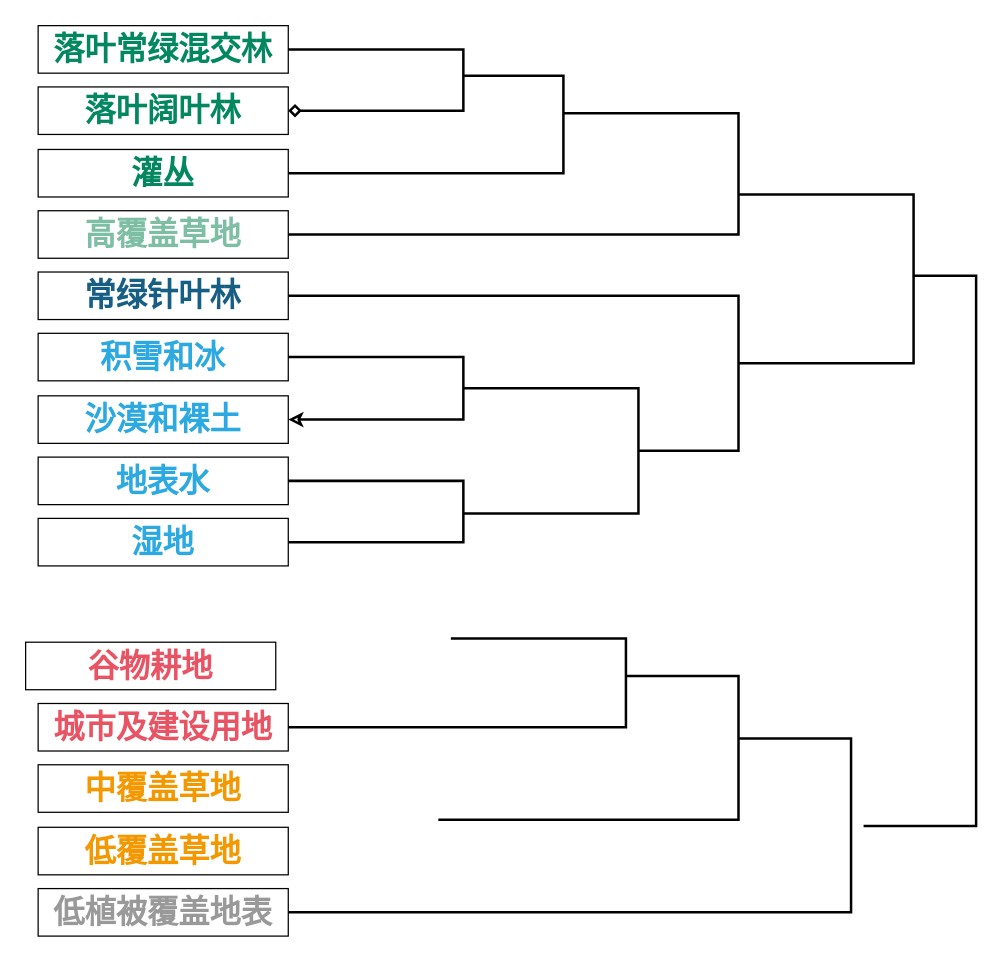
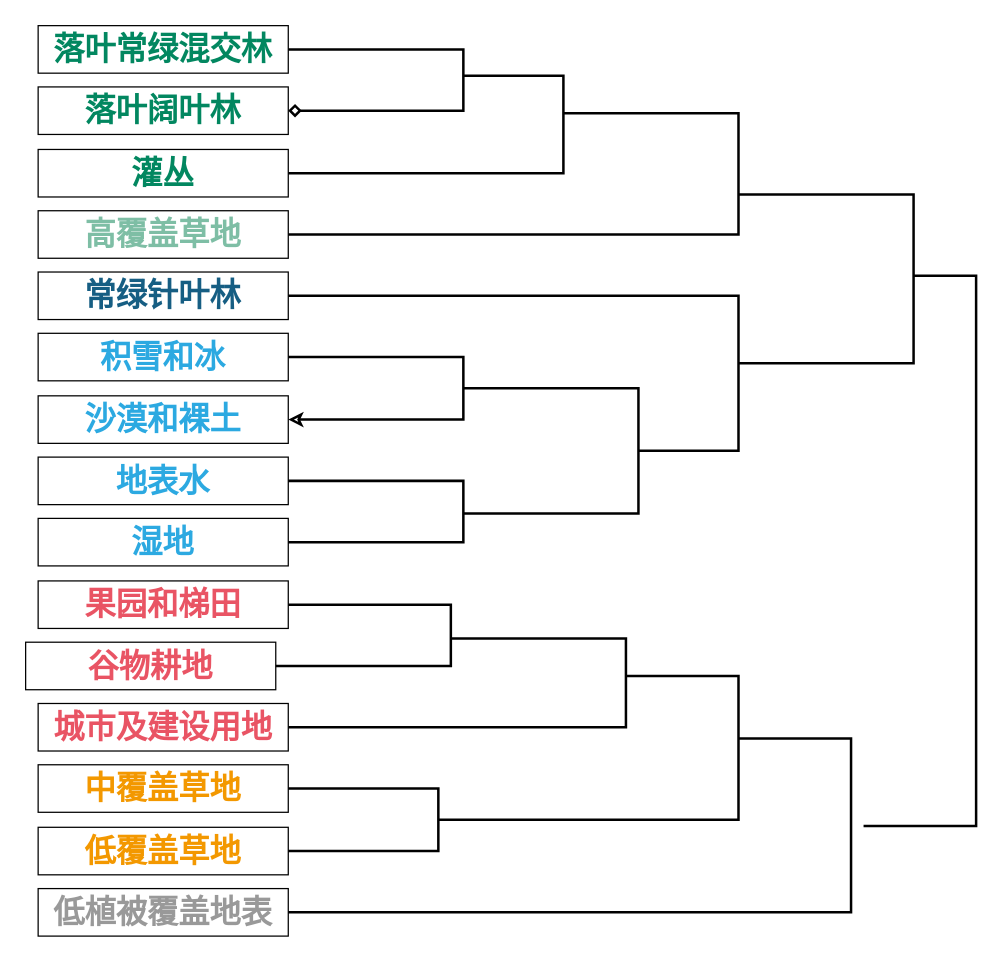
none -> (163, 604)
none -> (451, 642)
none -> (438, 821)
